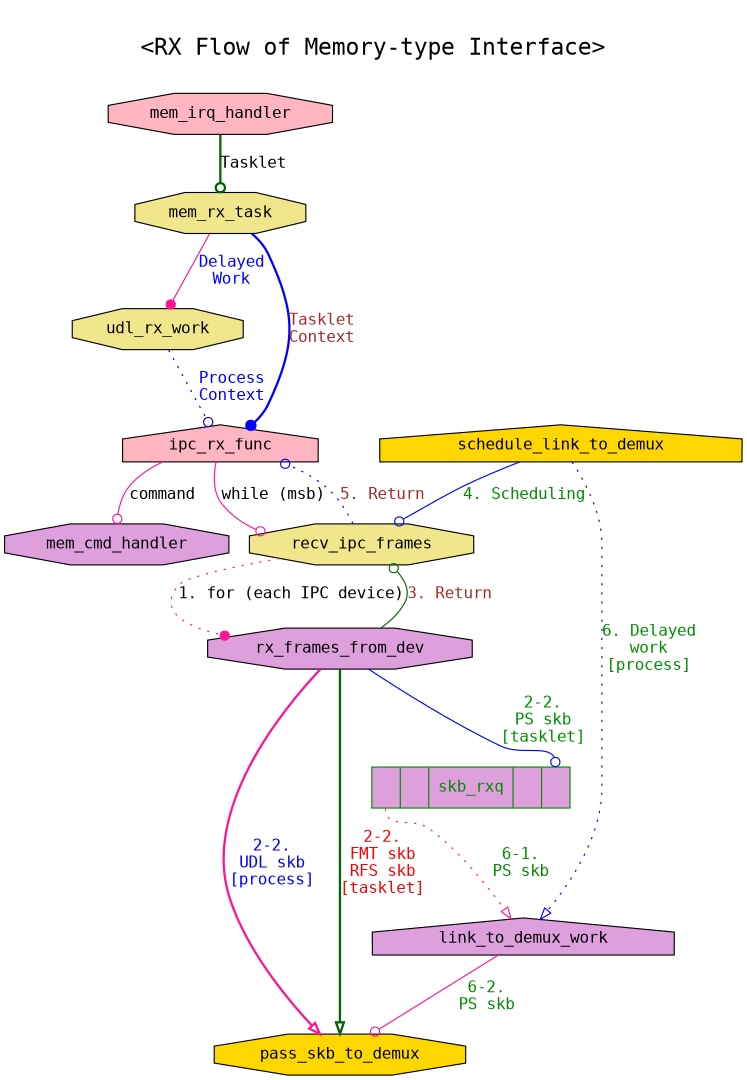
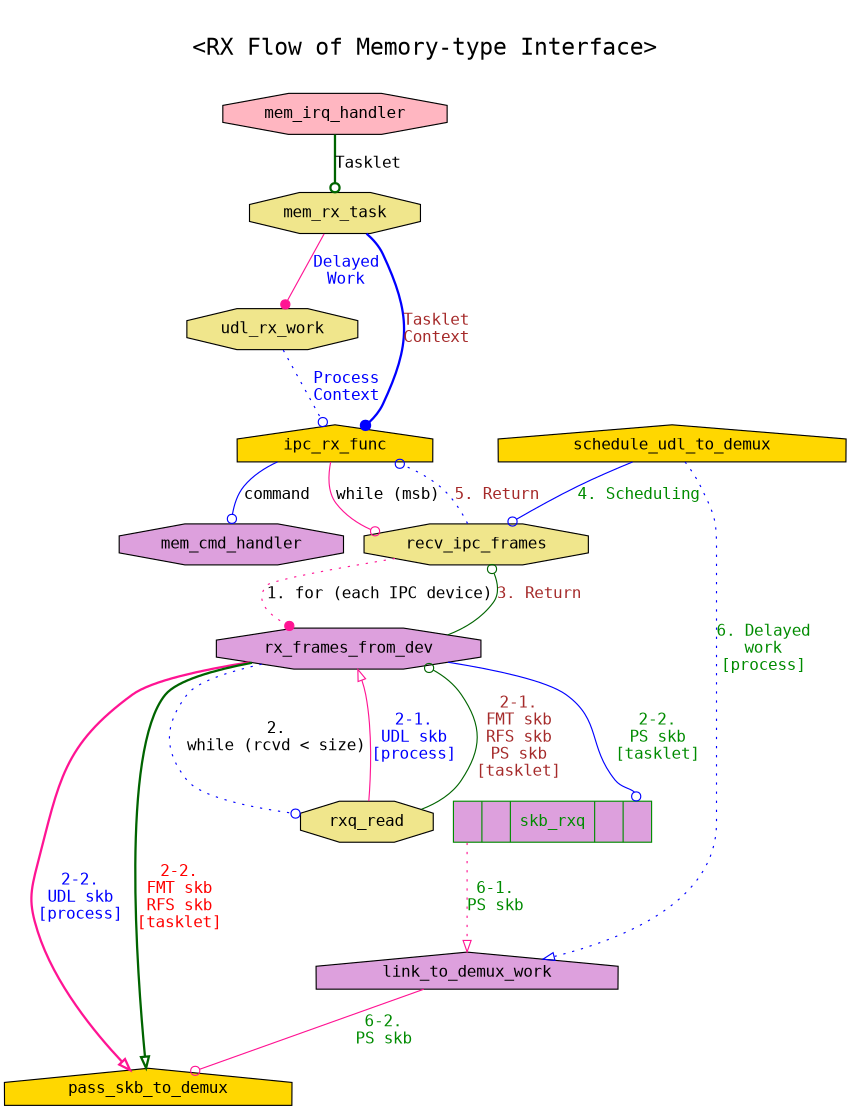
(220, 445) -> (335, 445)
(561, 445) -> (672, 445)
(133, 482) -> (248, 482)
none -> (367, 822)
(340, 1055) -> (148, 1089)
